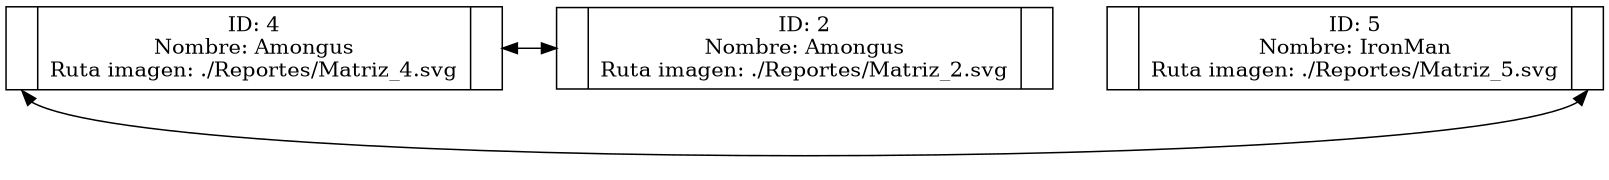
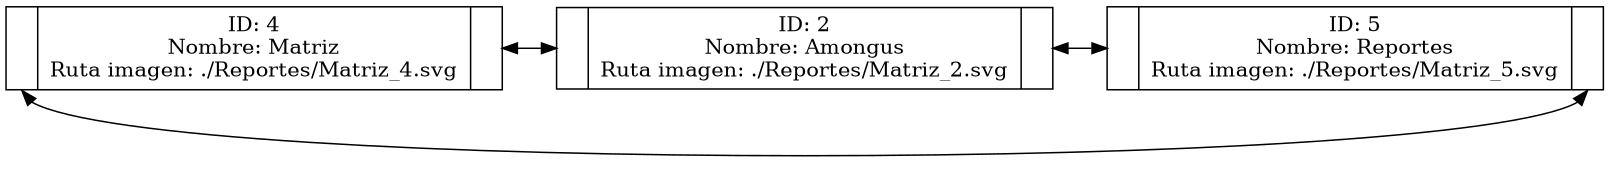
(254, 48) -> (254, 48)
none -> (1080, 48)
(1355, 48) -> (1355, 48)
